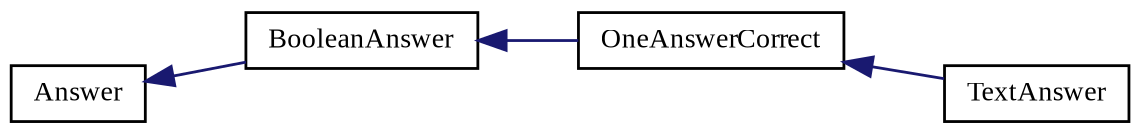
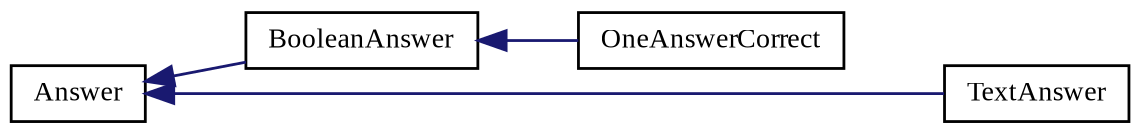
(908, 73) -> (559, 94)
